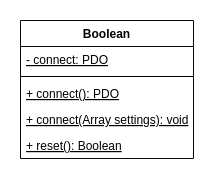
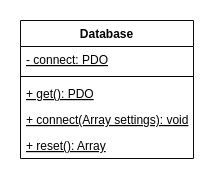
(107, 34) -> (107, 34)
(75, 94) -> (62, 94)
(80, 146) -> (75, 146)
